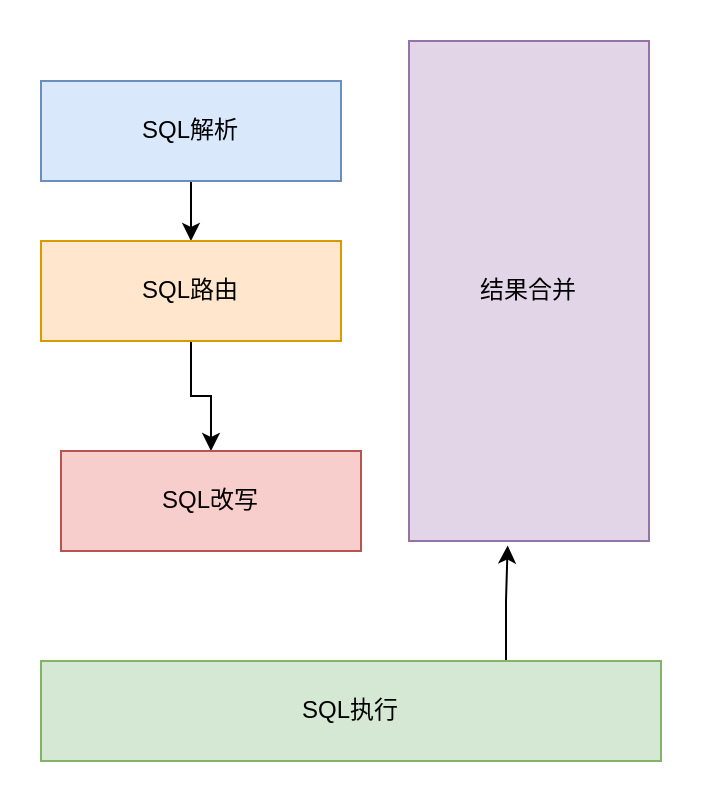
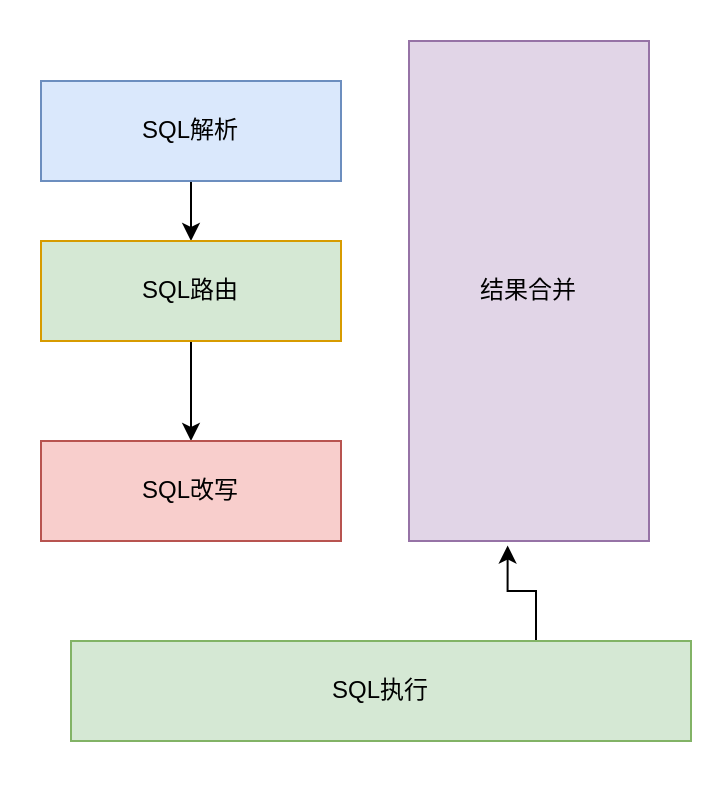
(191, 291) -> (191, 291)
(211, 501) -> (191, 491)
(351, 711) -> (381, 691)
